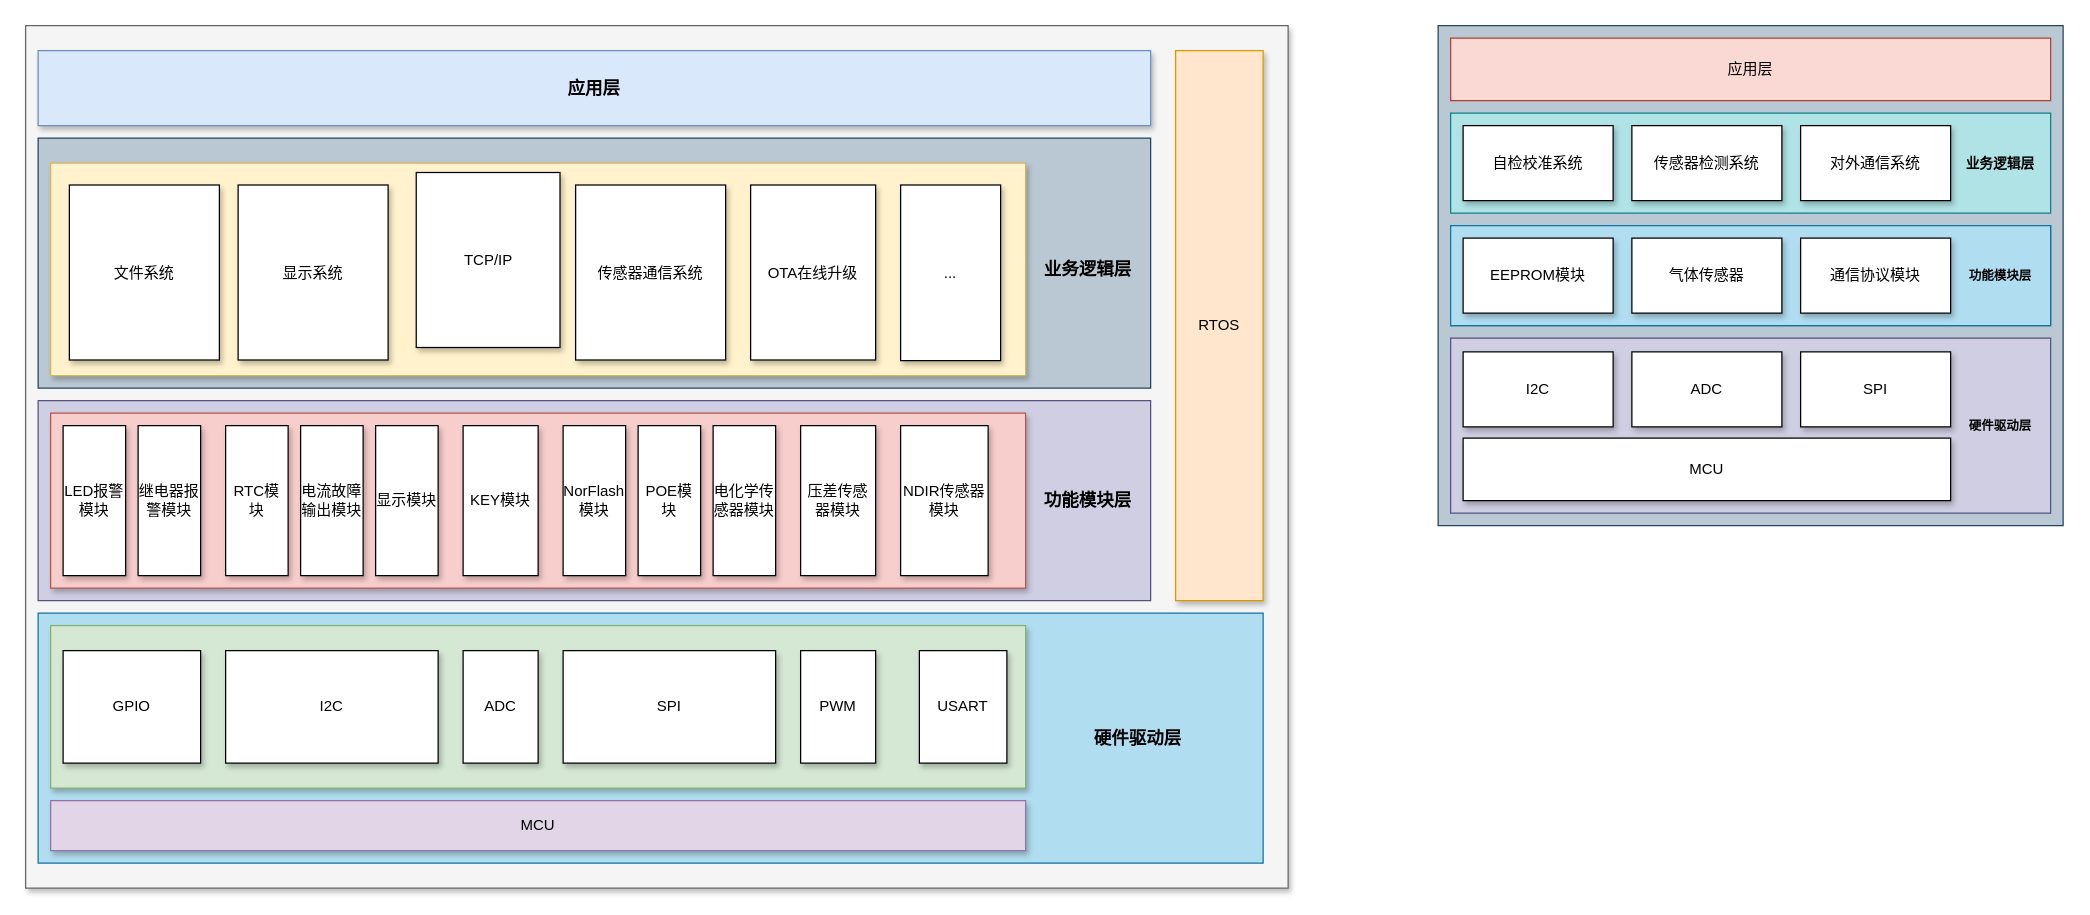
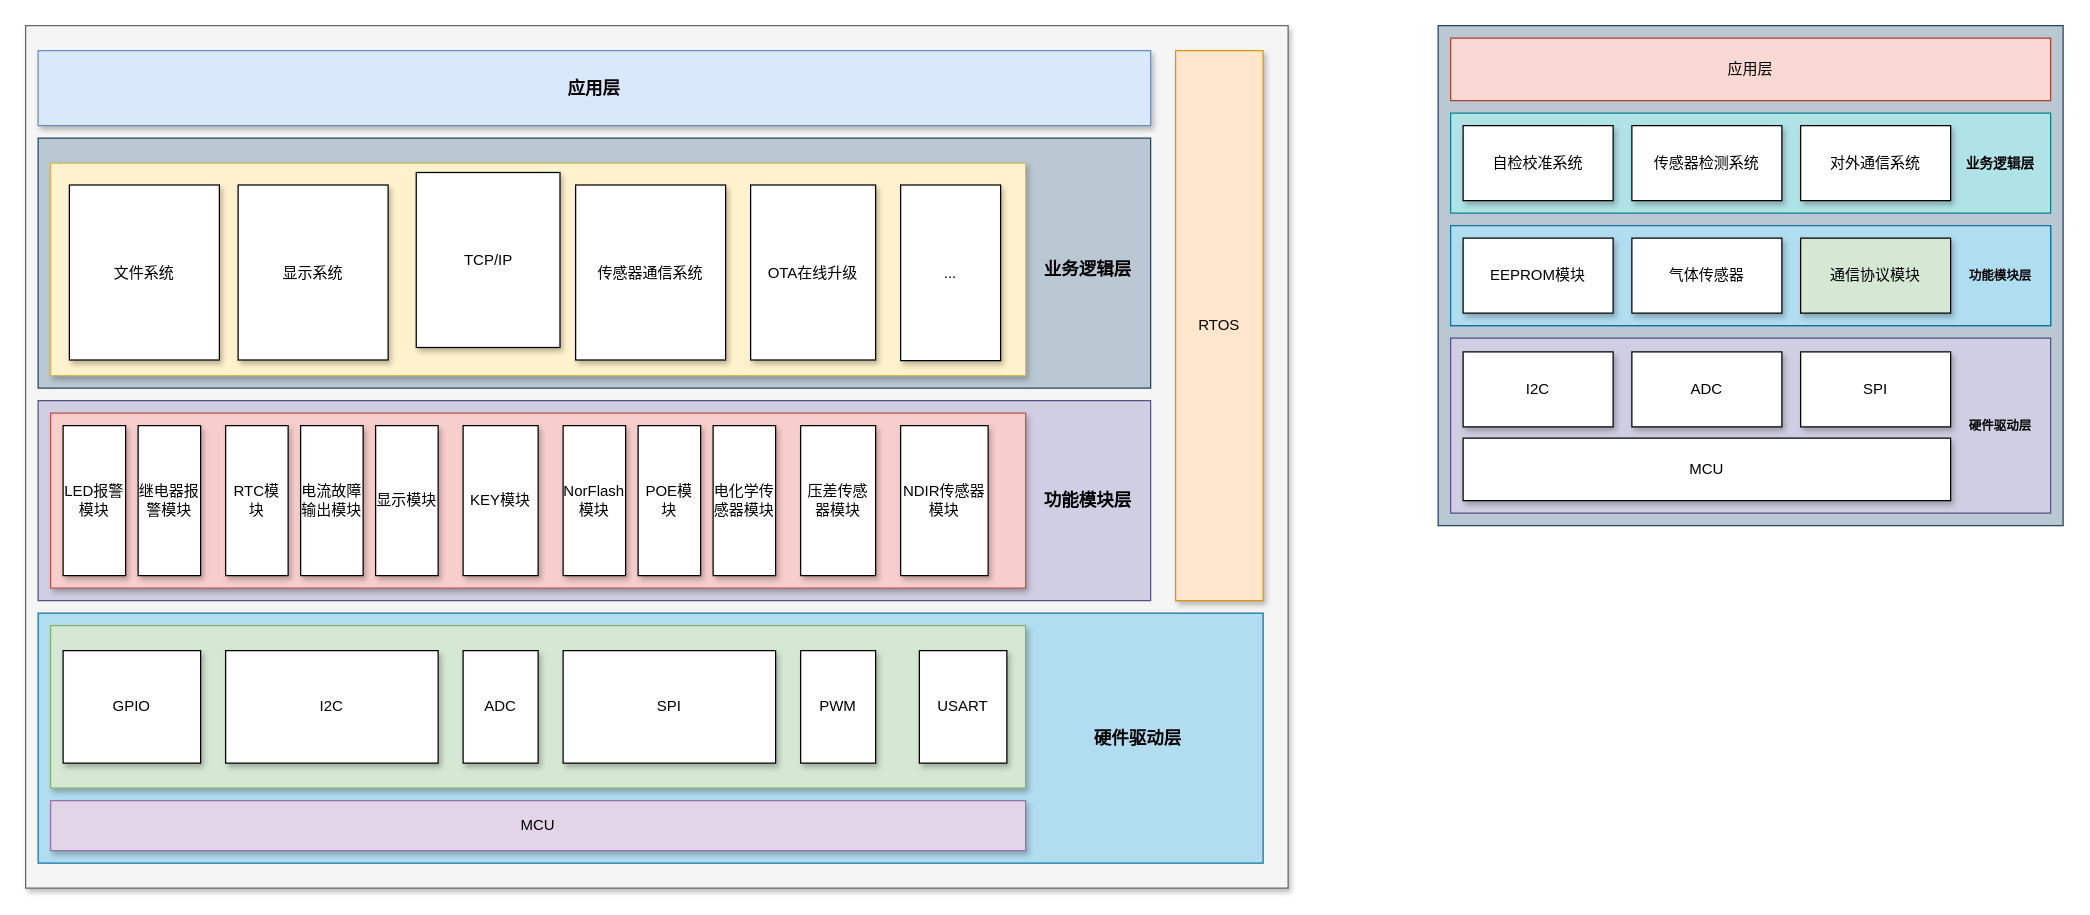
(1876, 276) -> (1876, 276)
